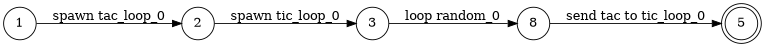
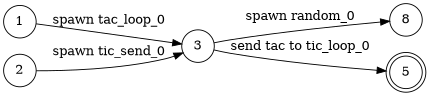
(285, 17) -> (109, 52)
(453, 17) -> (300, 17)
(104, 24) -> (104, 33)
(631, 24) -> (295, 62)
